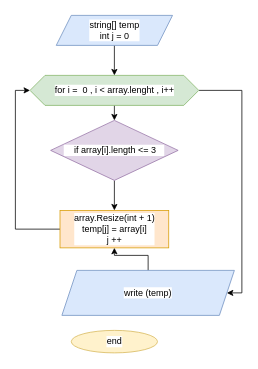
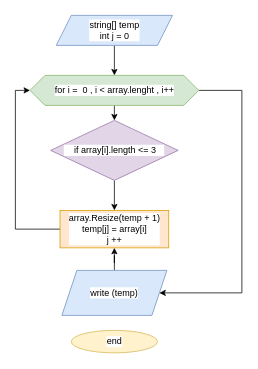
(115, 229) -> (115, 229)
(148, 293) -> (114, 293)
